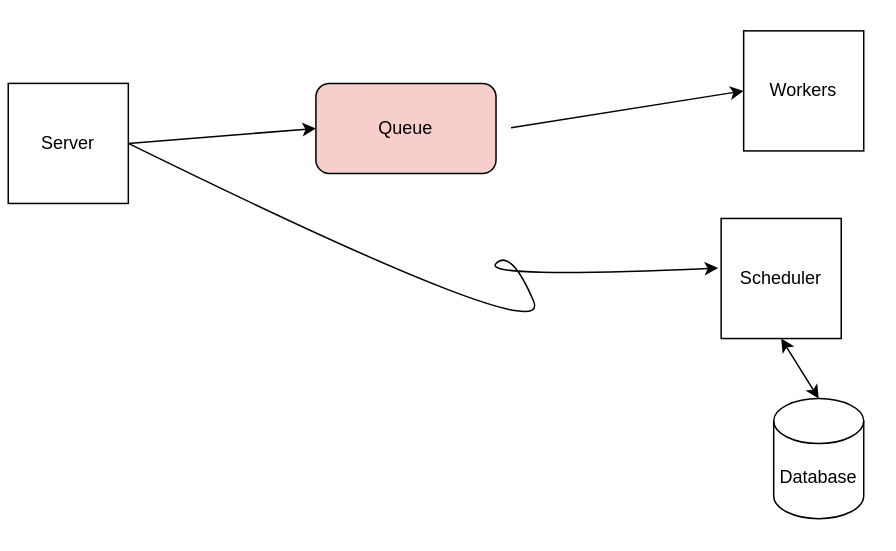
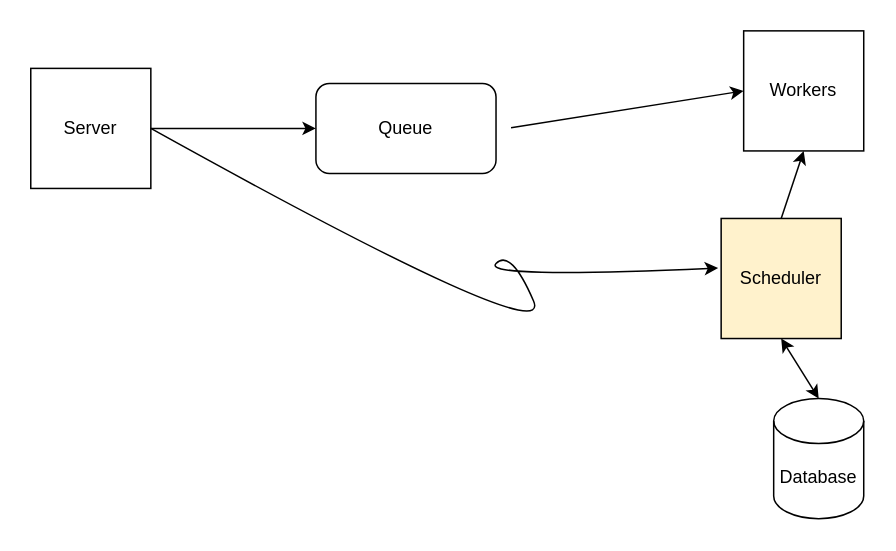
(406, 128) -> (406, 128)
(68, 143) -> (91, 128)
none -> (790, 190)
(781, 278) -> (781, 278)
